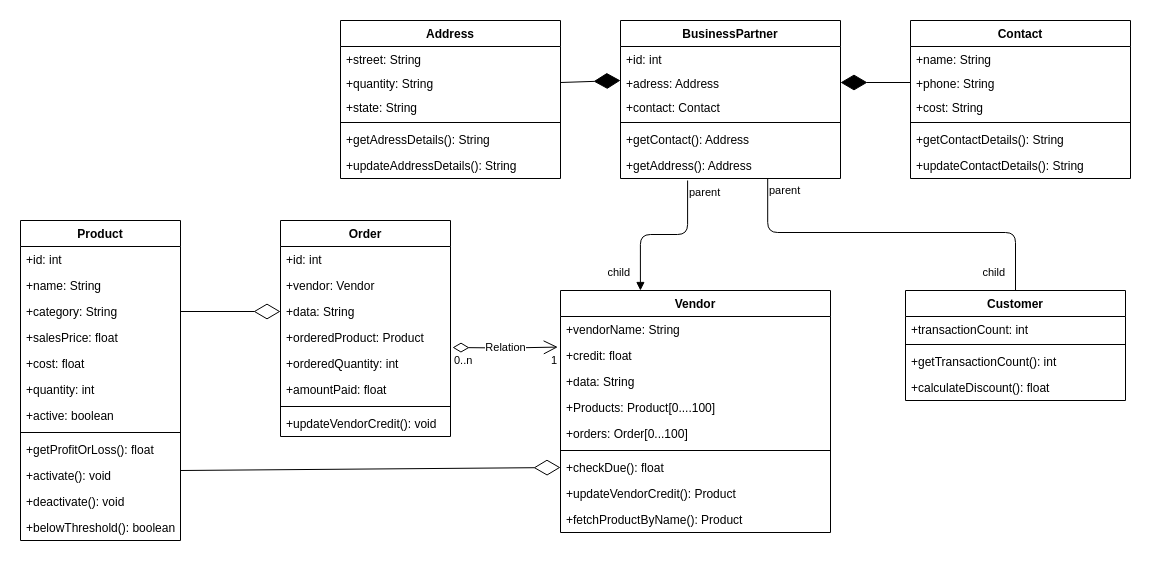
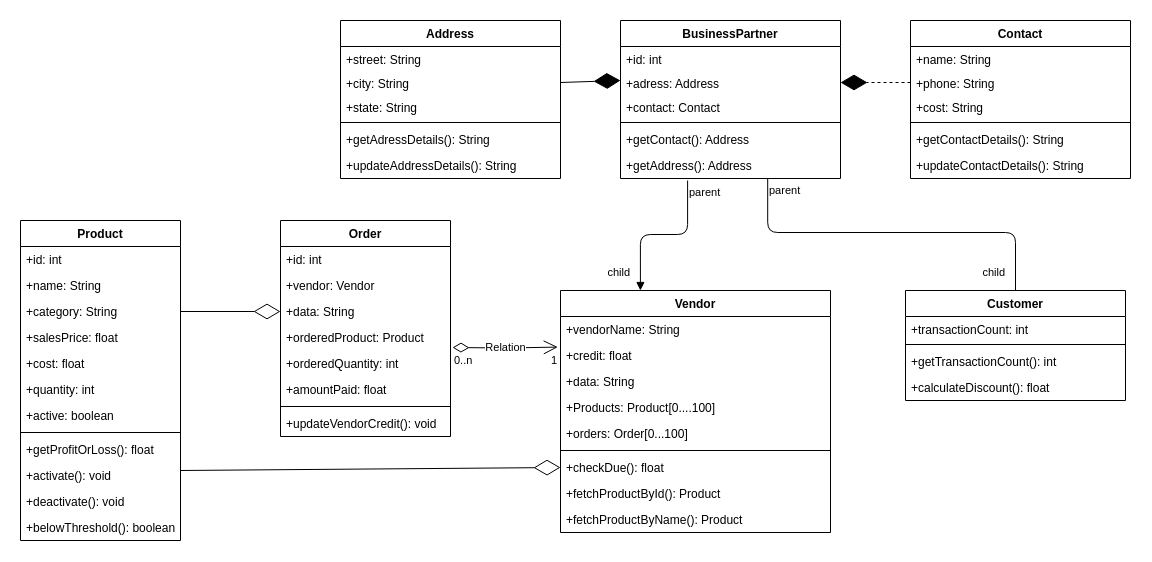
(887, 83) -> (887, 83)
(397, 84) -> (383, 84)
(662, 494) -> (657, 494)
